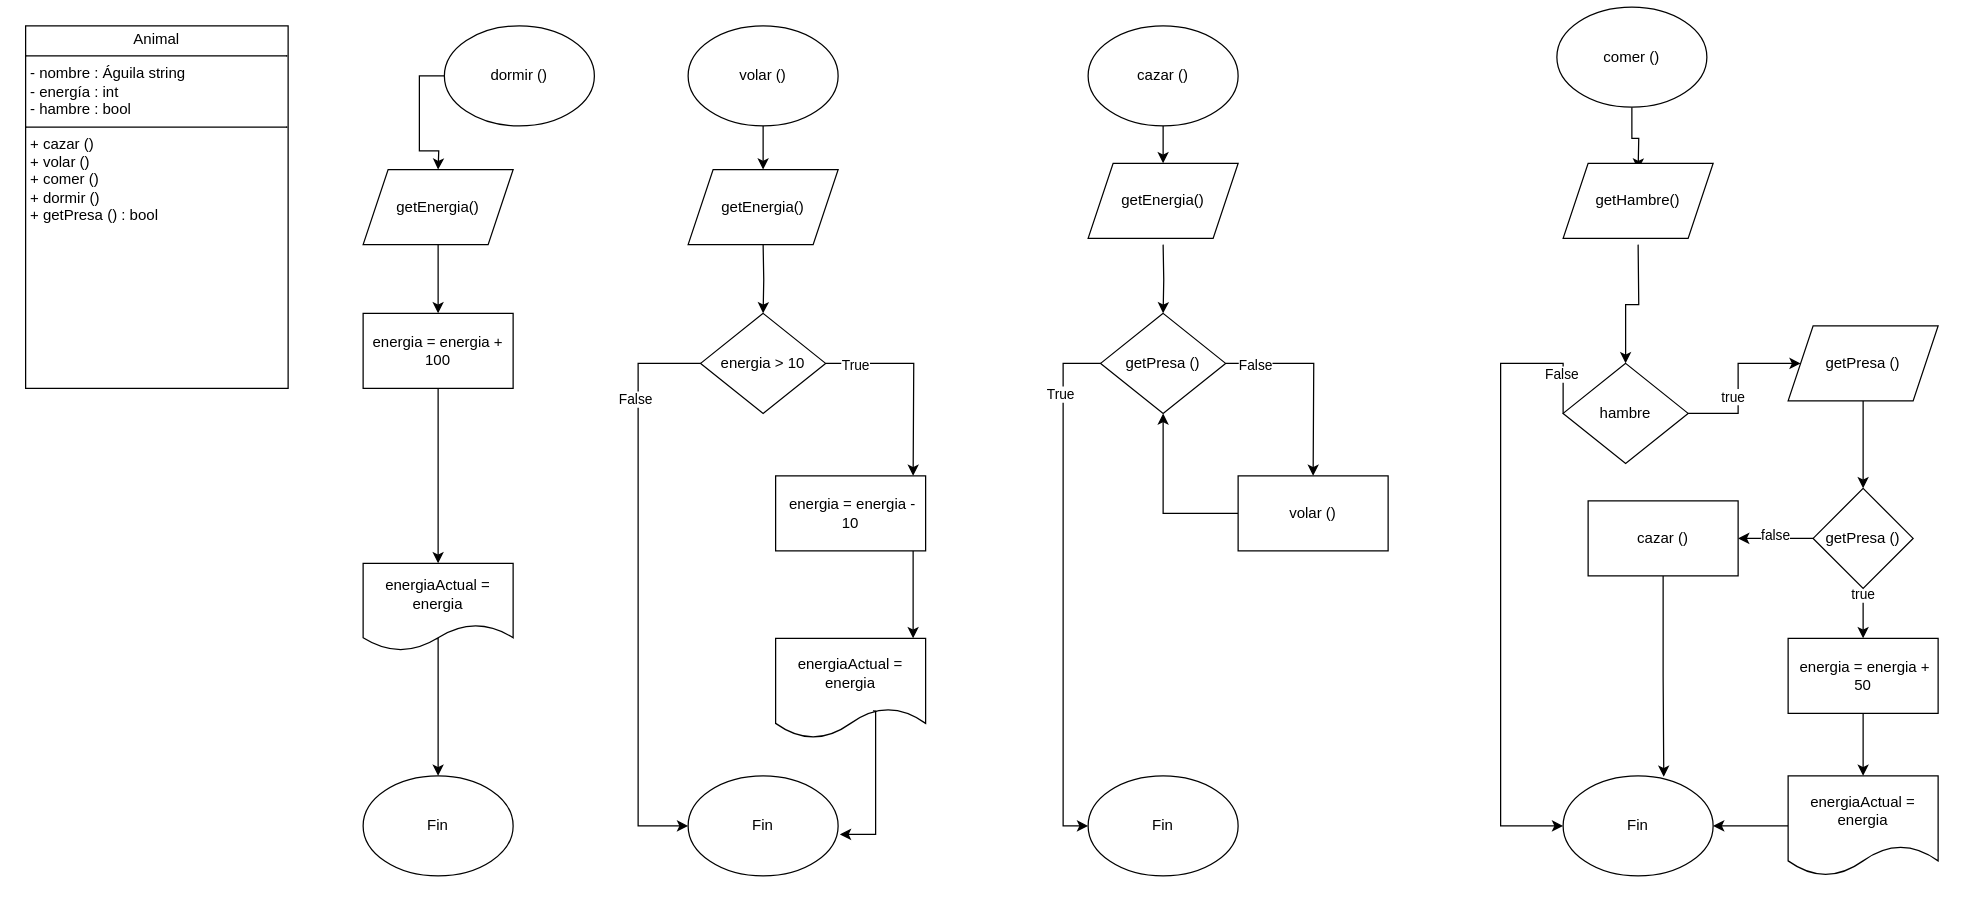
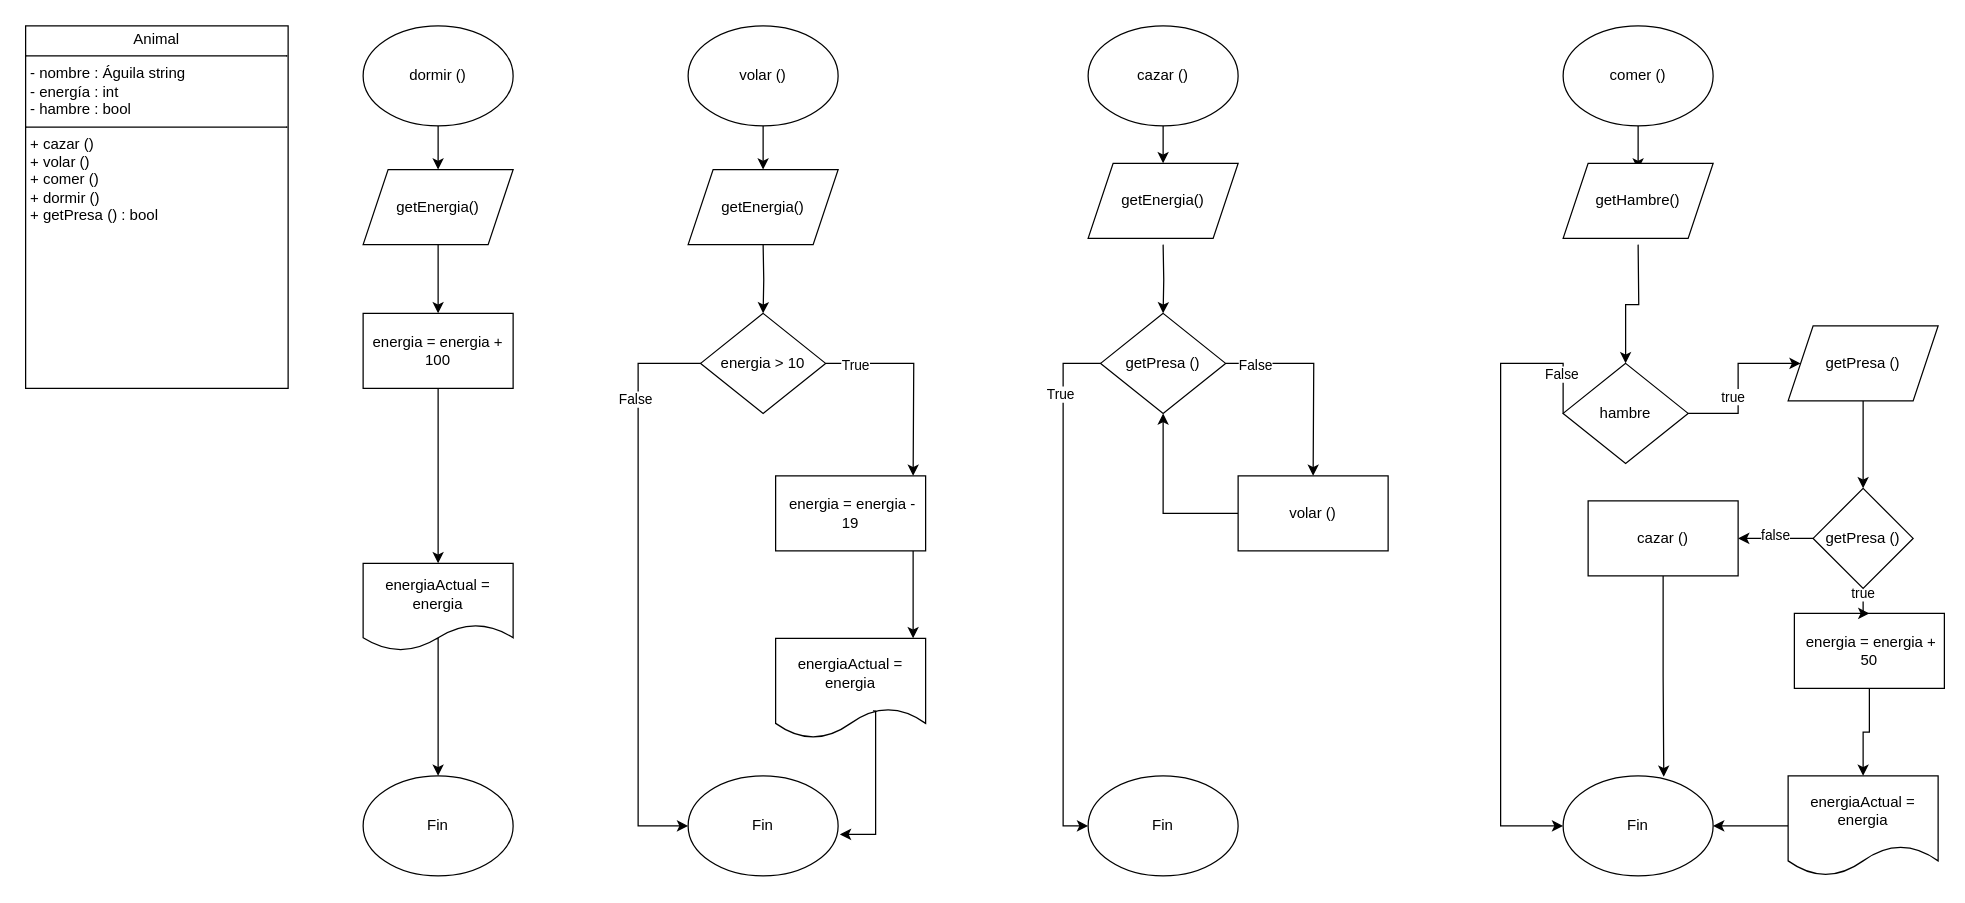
(1632, 57) -> (1638, 76)
(519, 76) -> (438, 76)
(851, 513) -> (851, 513)
(1863, 676) -> (1869, 651)
